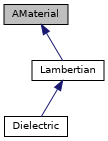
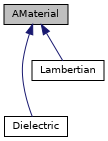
(49, 103) -> (23, 75)
